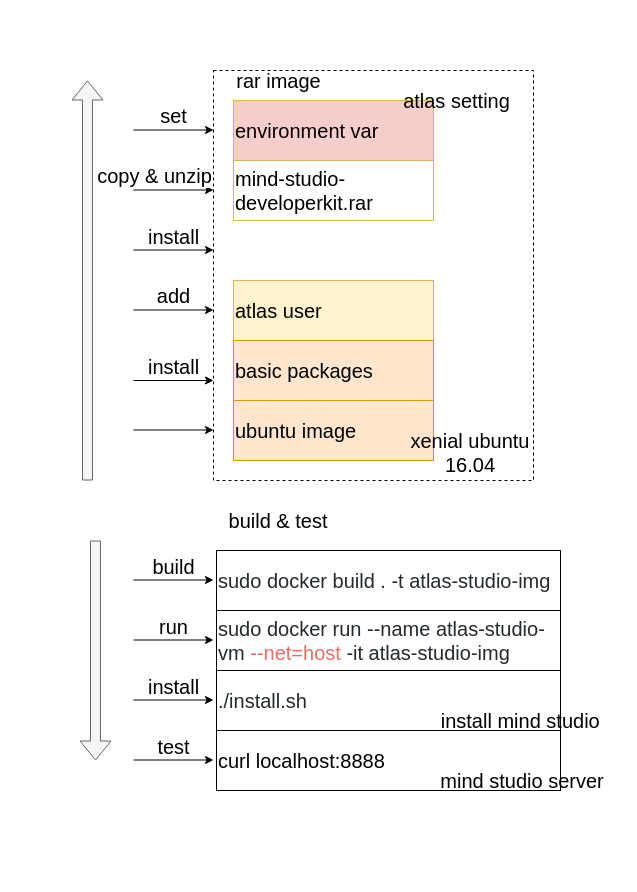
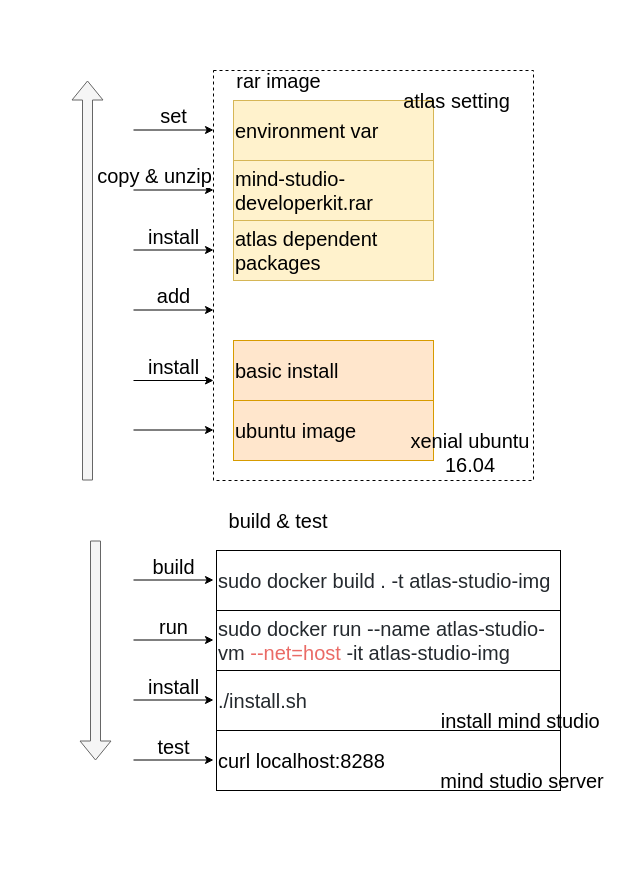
(334, 131) -> (334, 131)
(334, 191) -> (334, 191)
none -> (334, 251)
(334, 311) -> none
(309, 371) -> (295, 371)
(312, 761) -> (312, 761)
